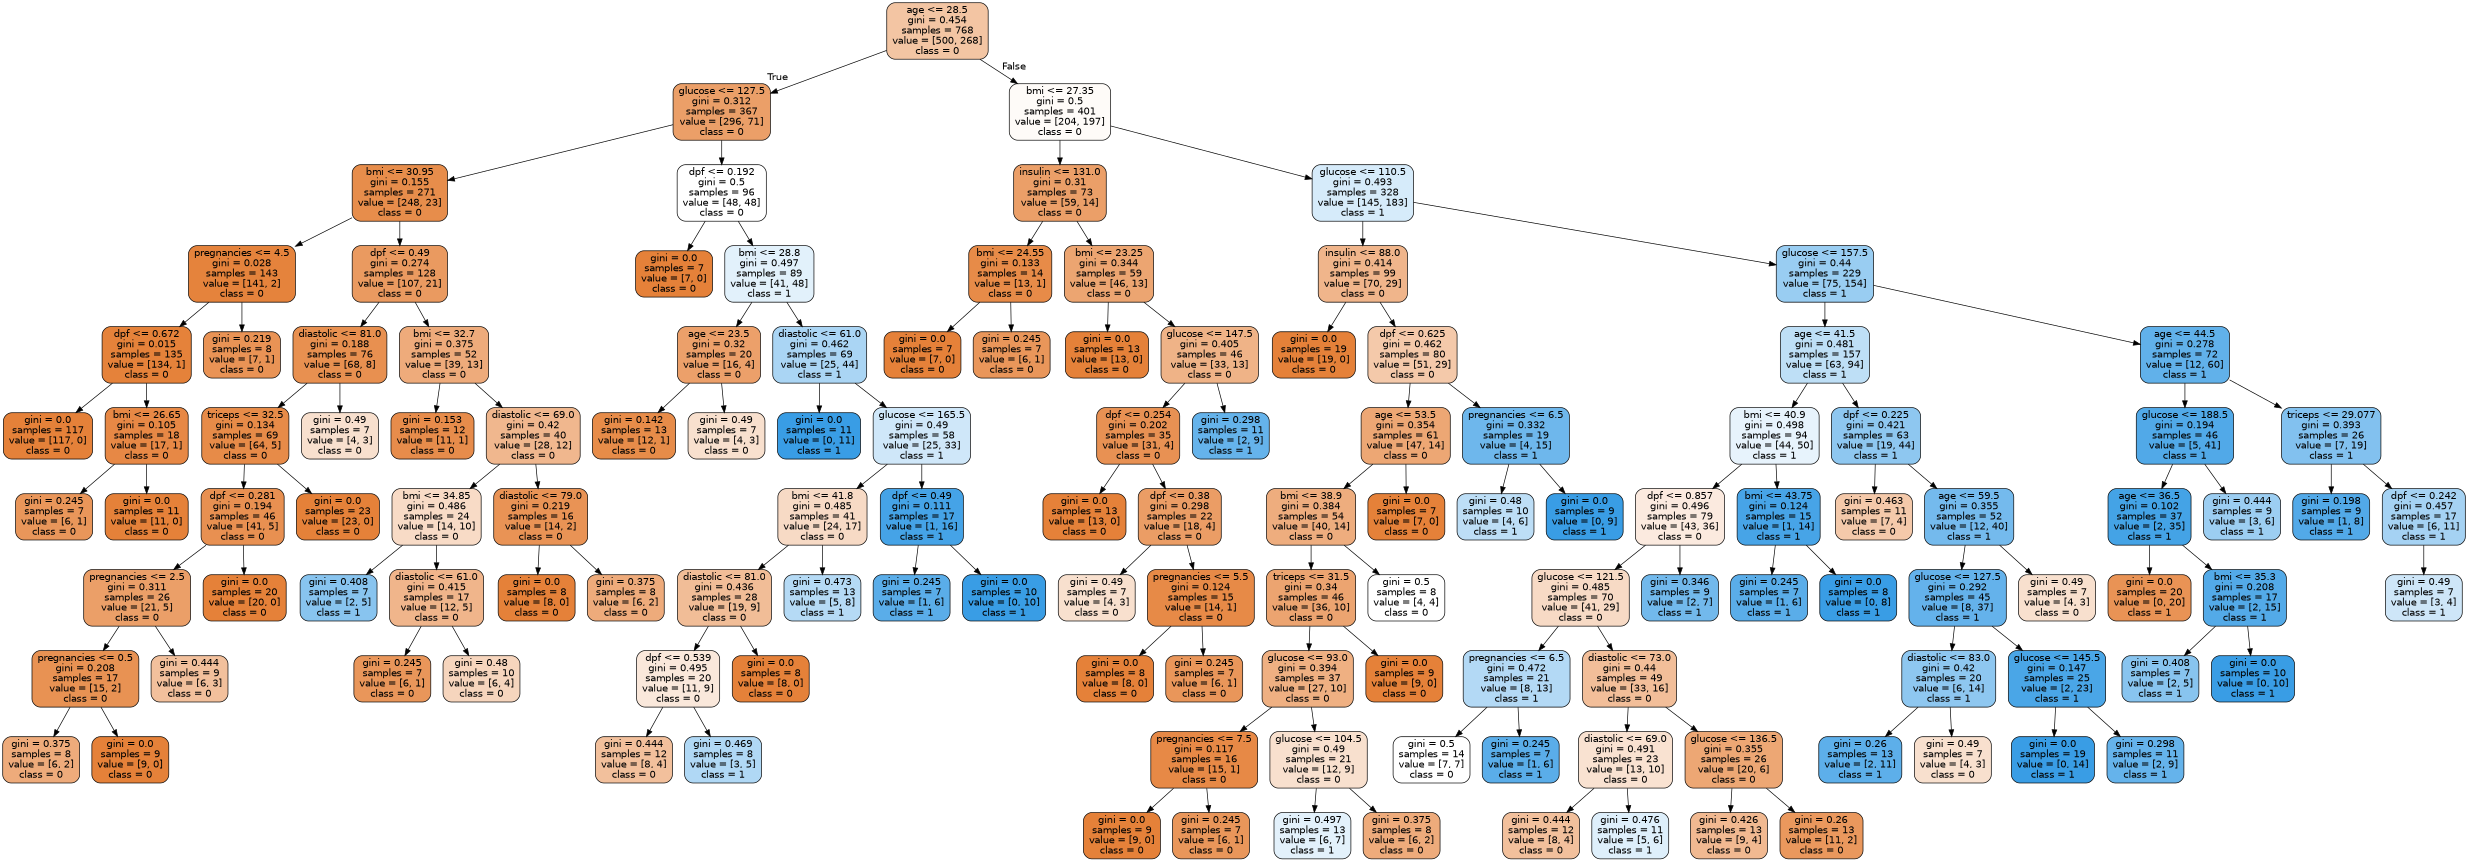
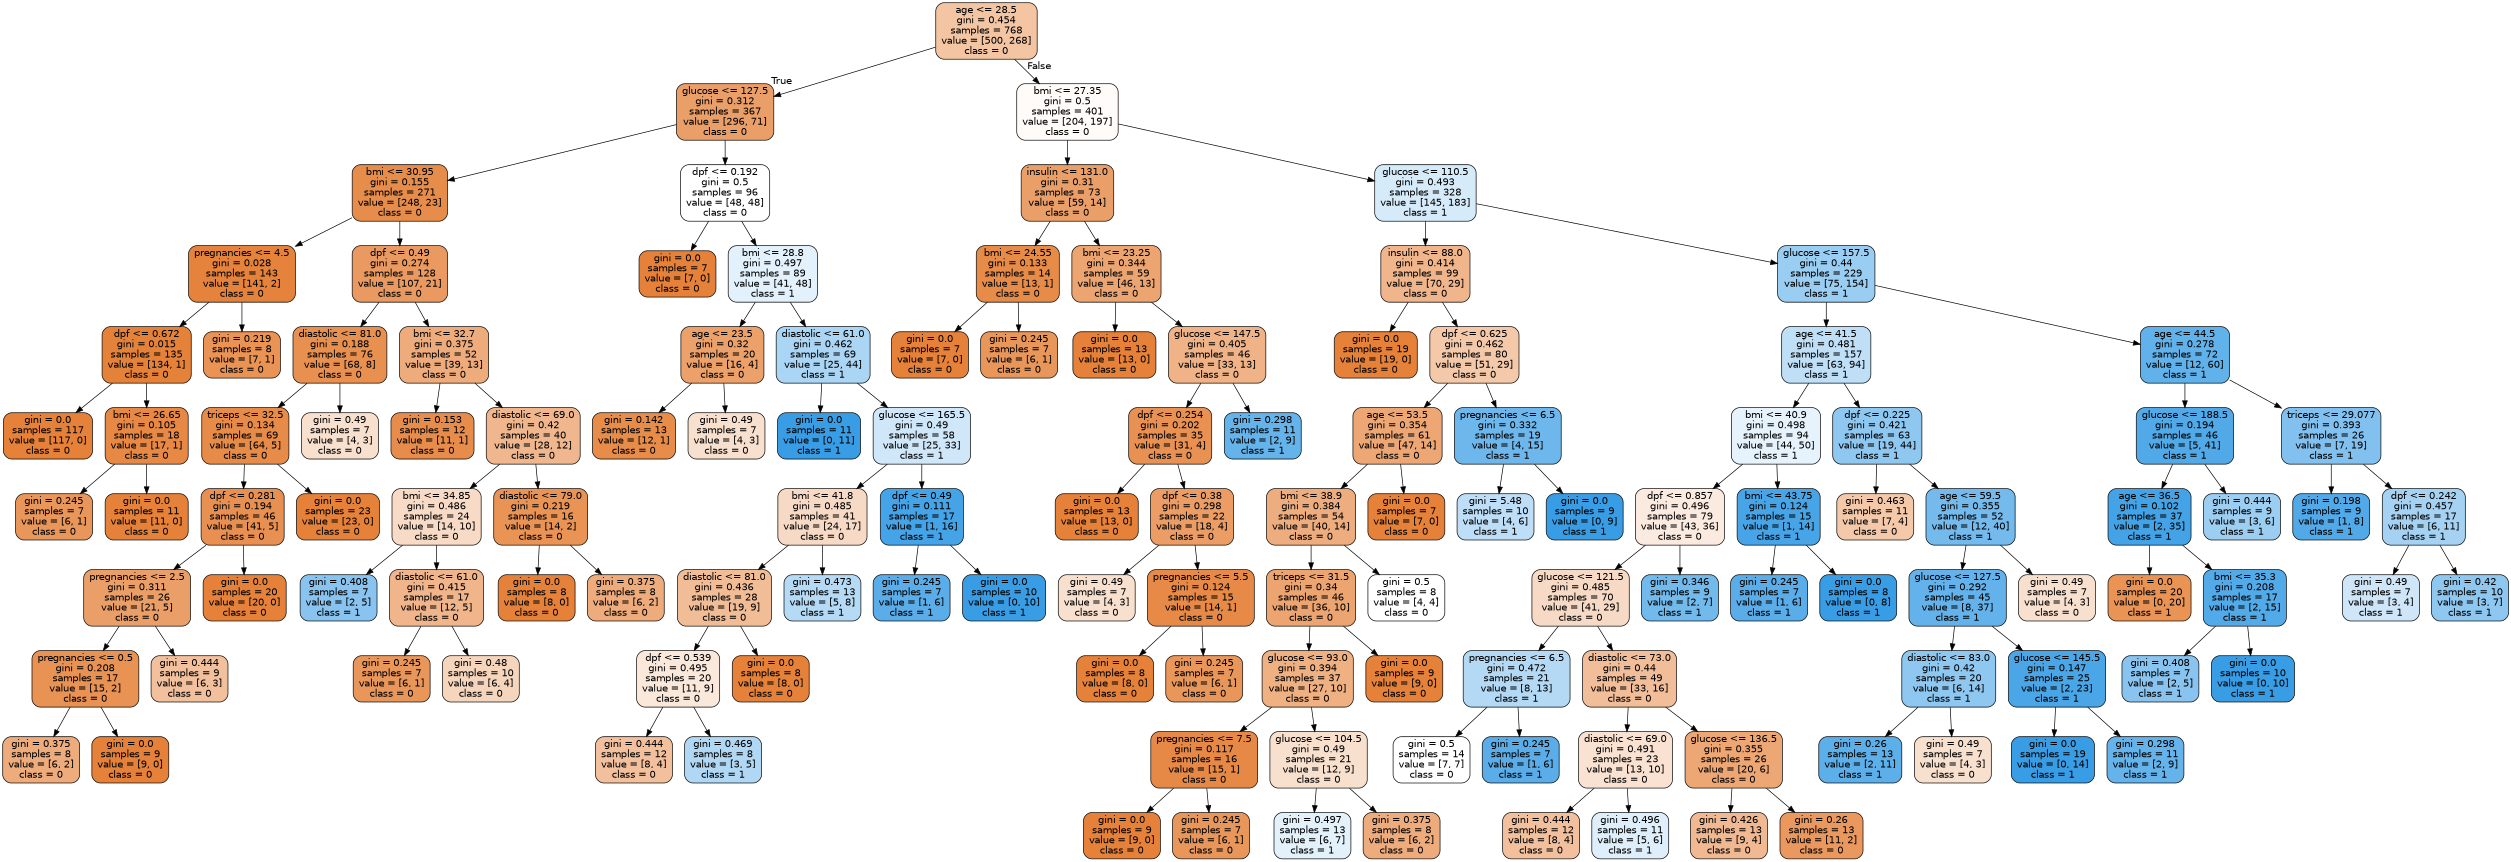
(1496, 517) -> (1496, 517)
none -> (2470, 598)
(1630, 836) -> (1630, 836)
